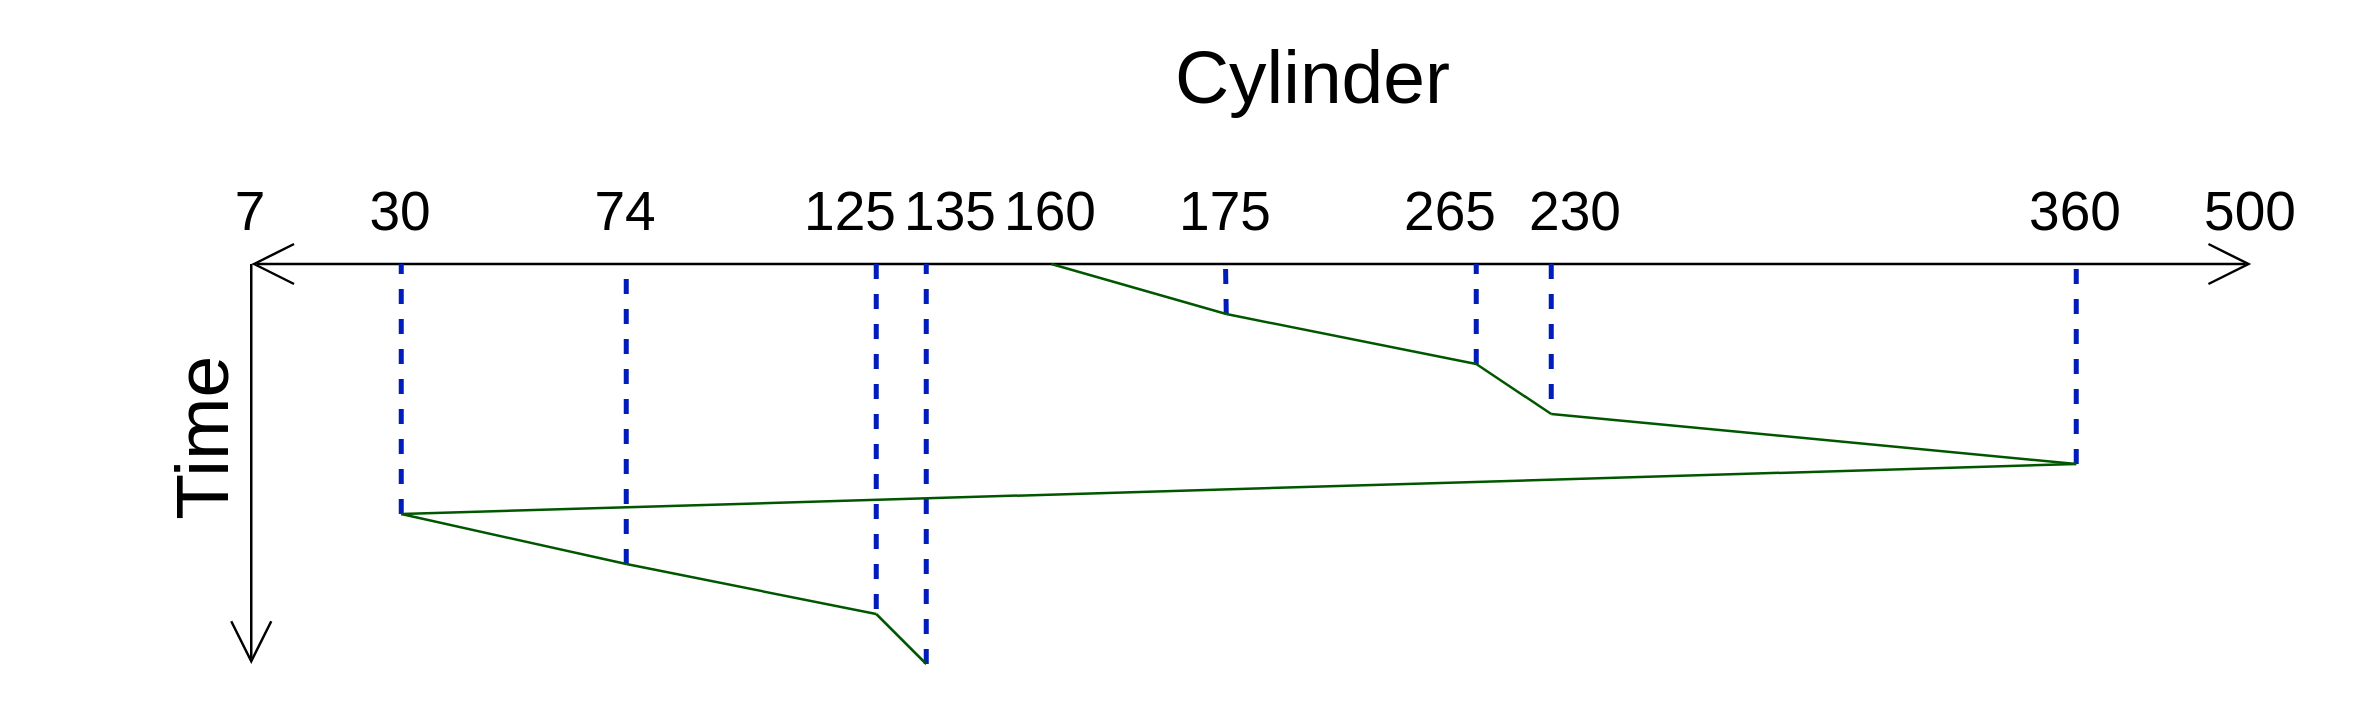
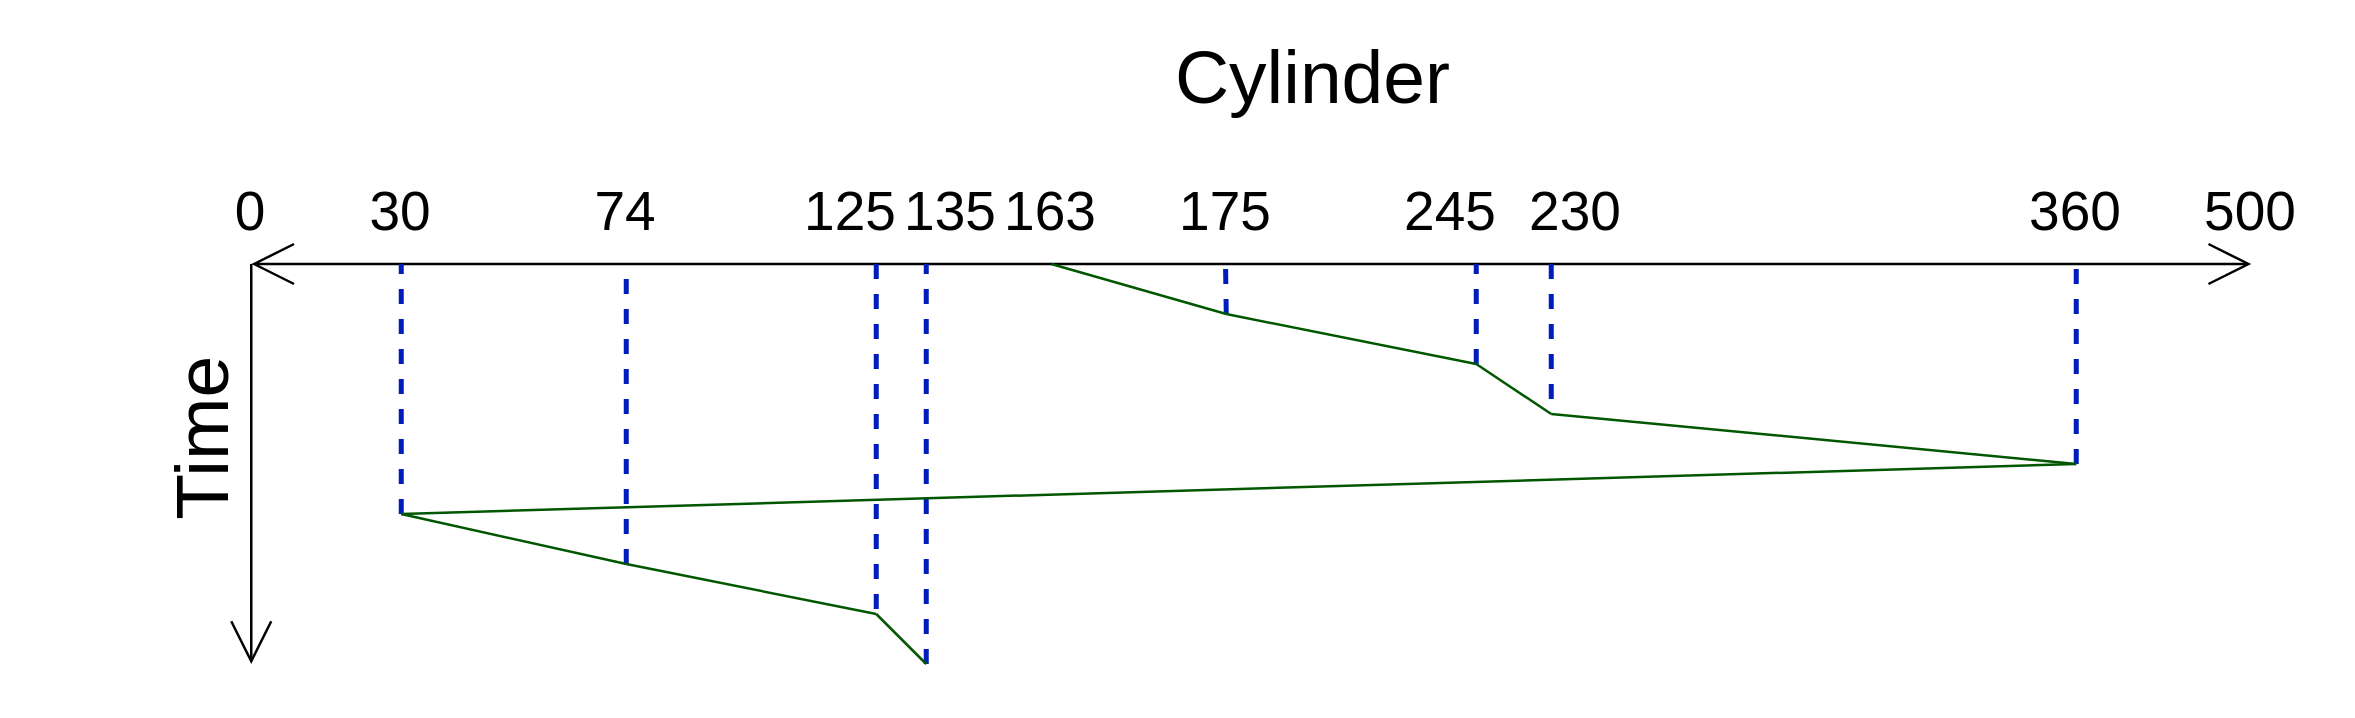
(251, 214) -> (251, 214)
(1051, 214) -> (1051, 214)
(1451, 214) -> (1451, 214)
